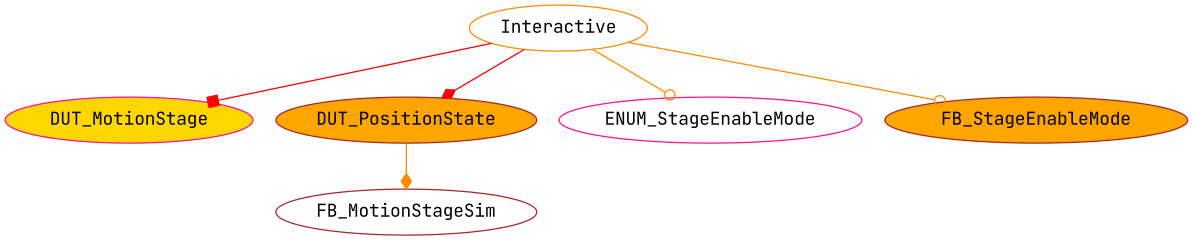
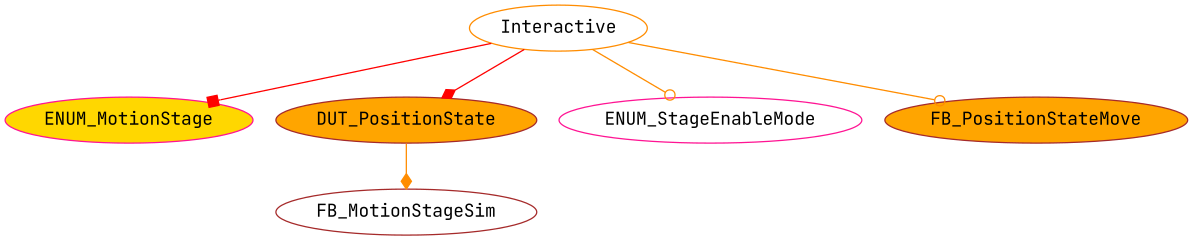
(129, 120) -> (129, 120)
(1036, 120) -> (1036, 120)
